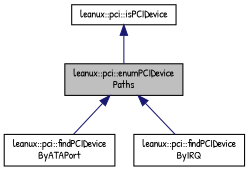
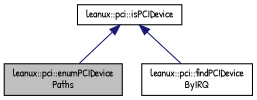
(160, 119) -> (164, 48)
(60, 150) -> none
